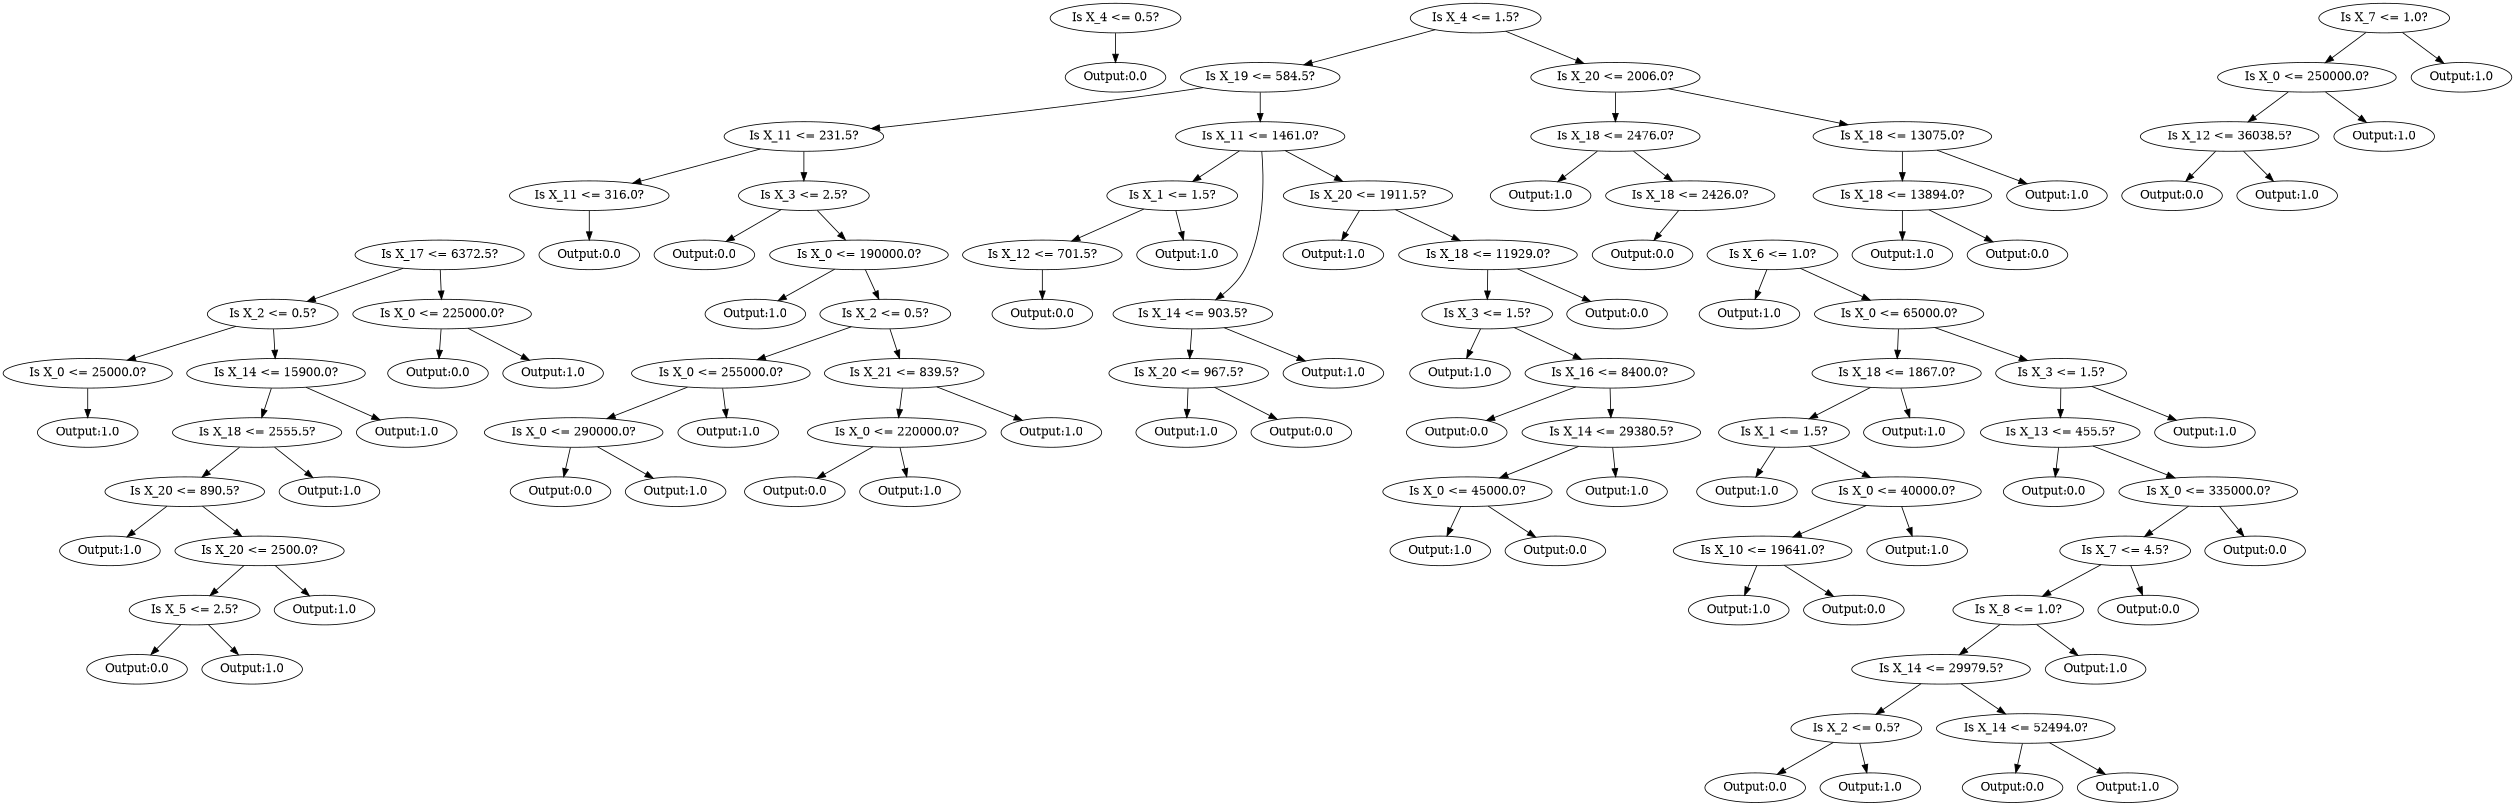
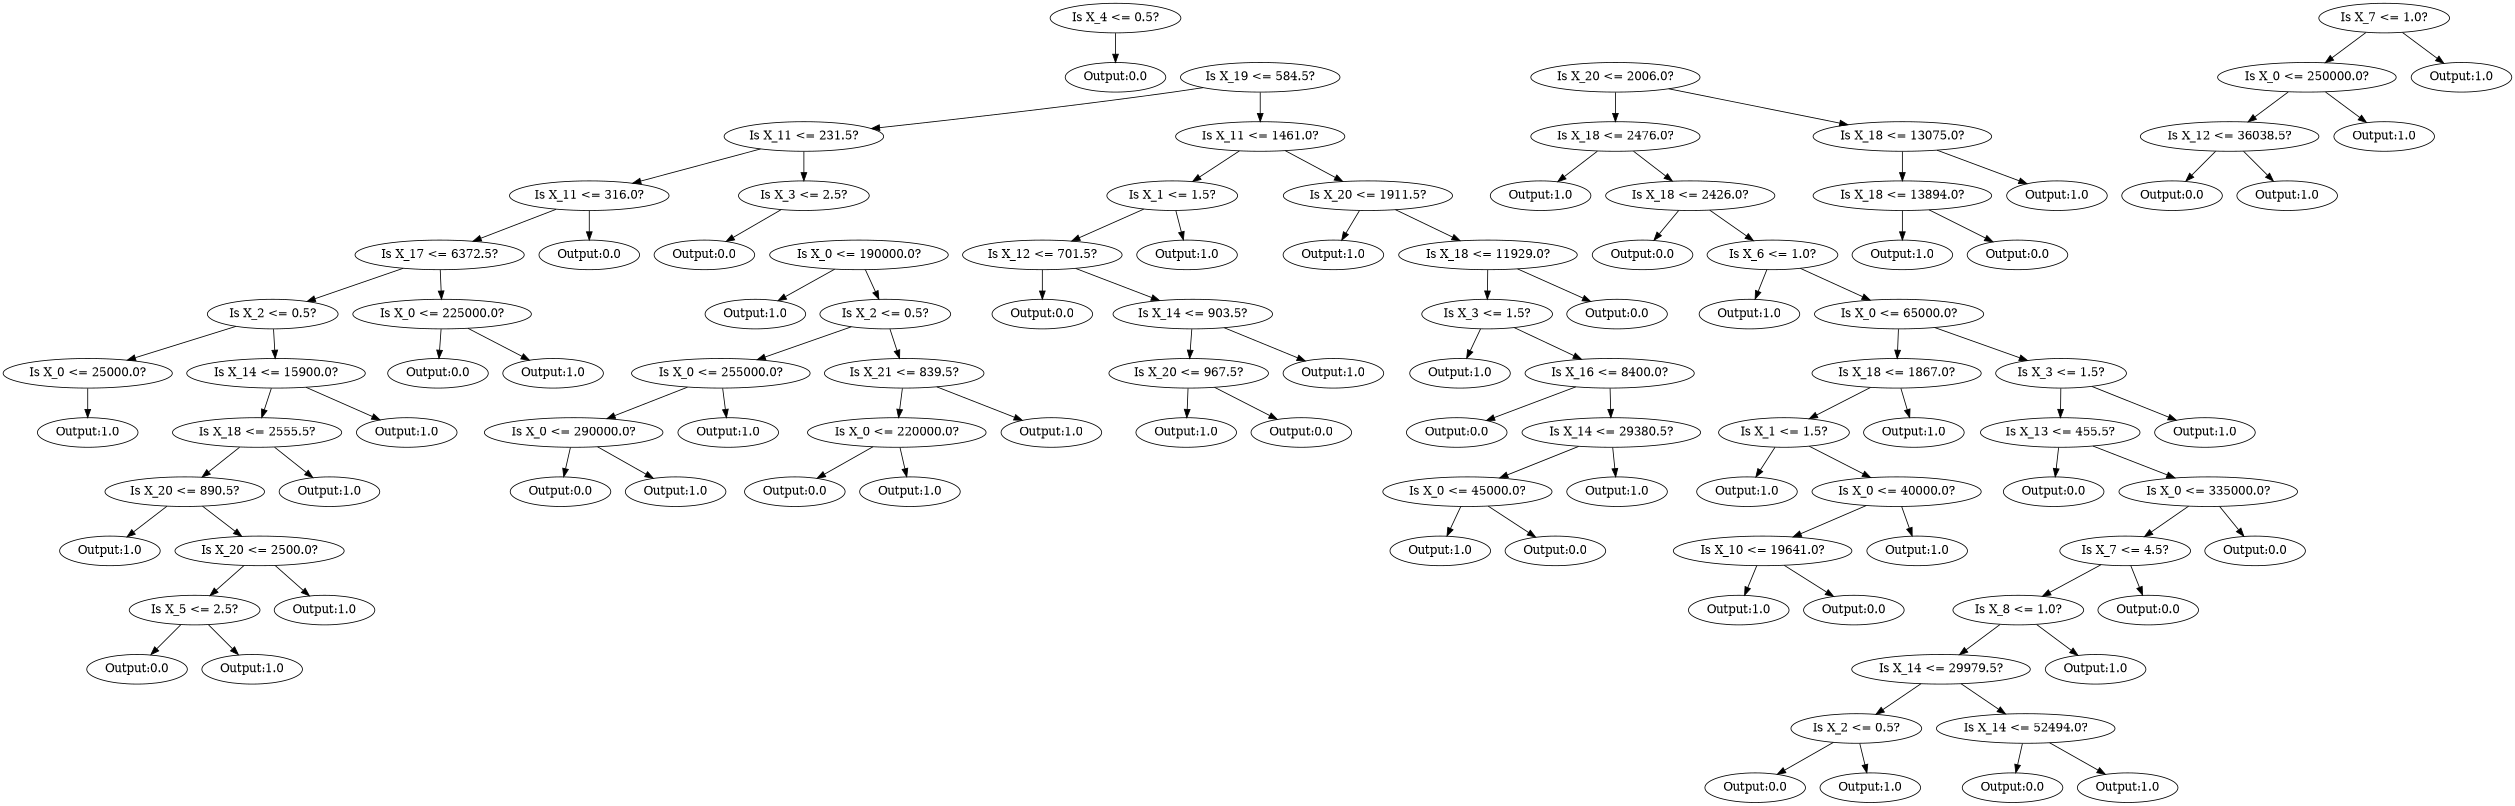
(1476, 18) -> none
(828, 222) -> none
none -> (1728, 223)
none -> (518, 224)
(1258, 228) -> (1114, 283)
